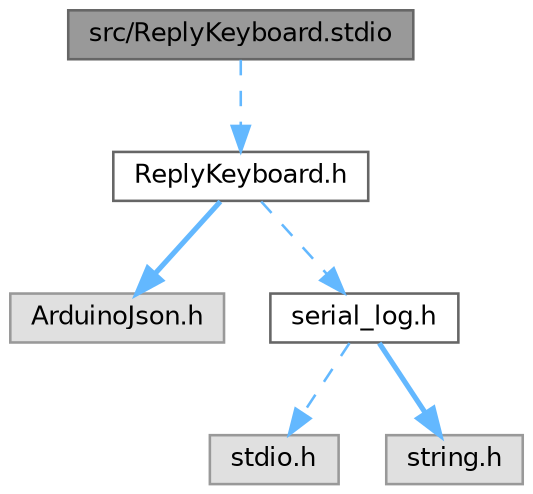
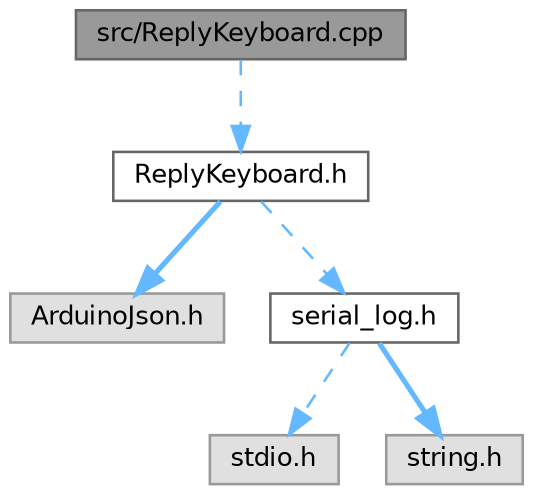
(241, 35) -> (241, 35)
